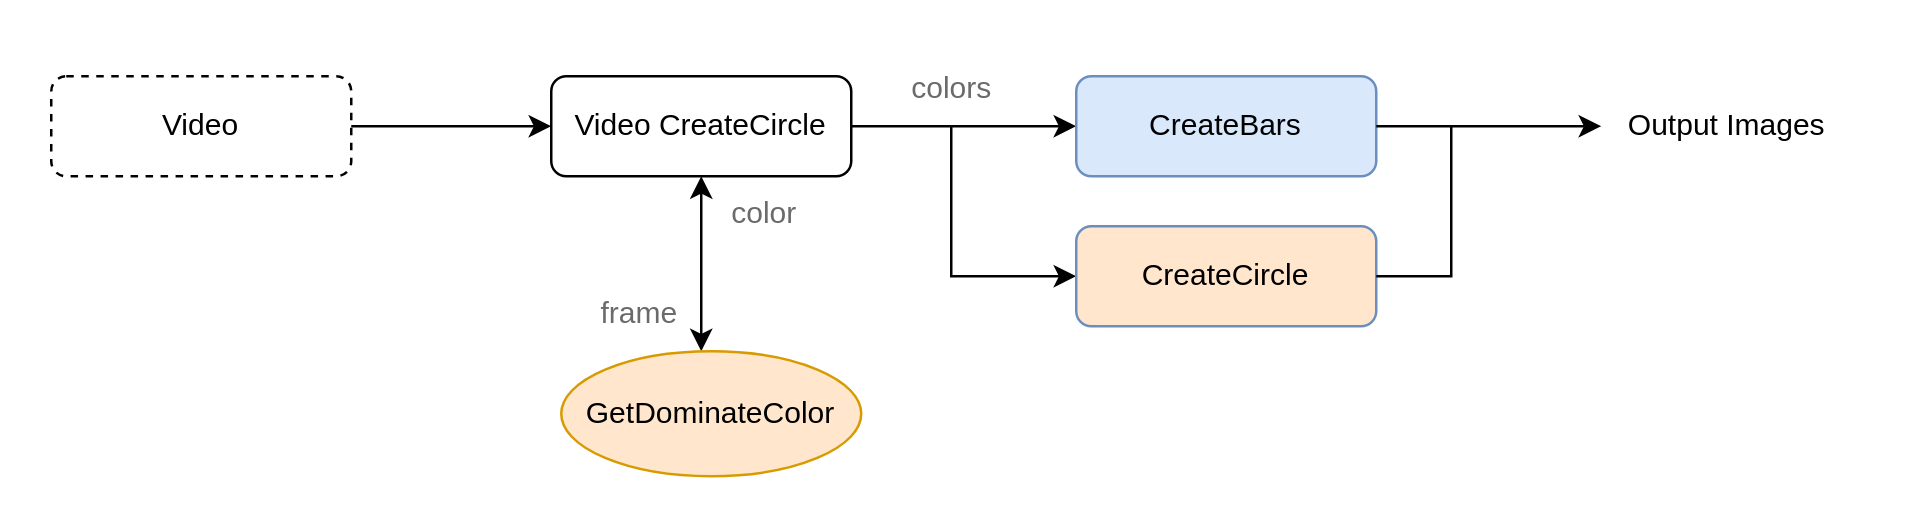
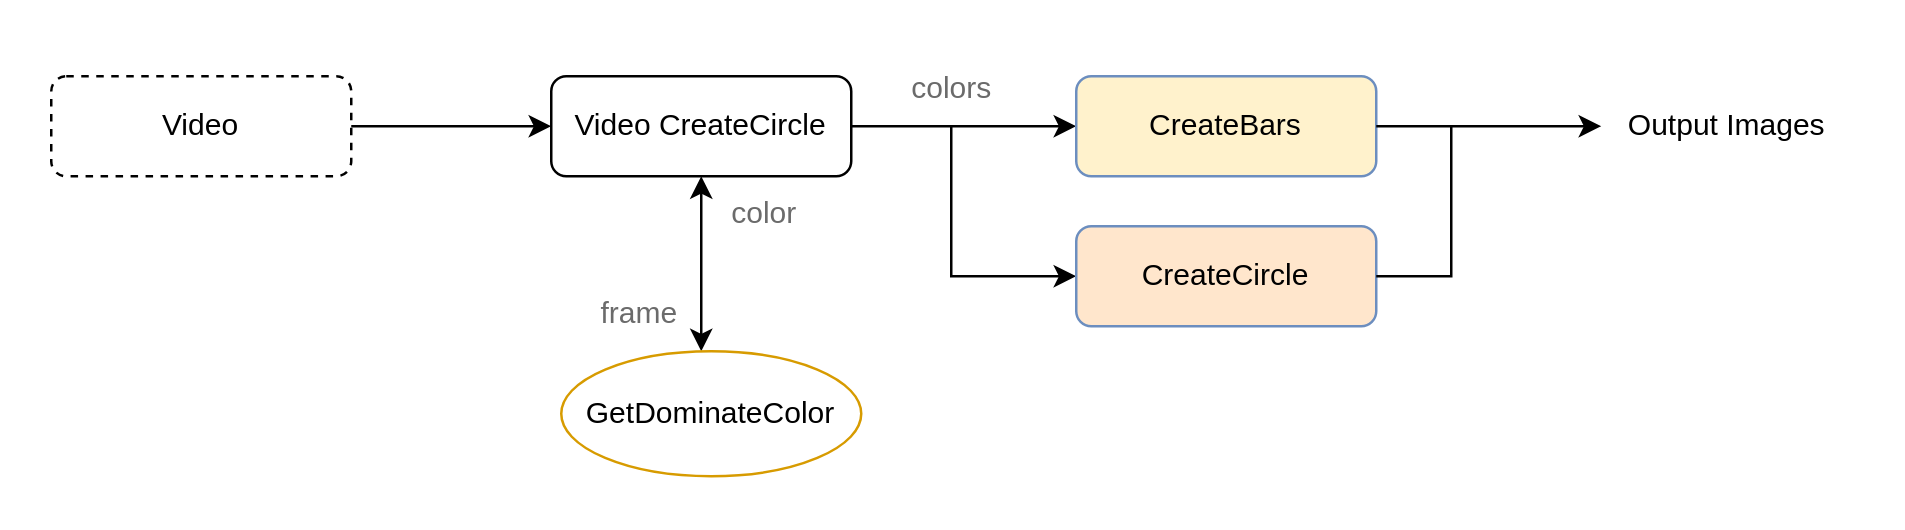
(1226, 126) -> (1226, 126)
(711, 414) -> (711, 414)
